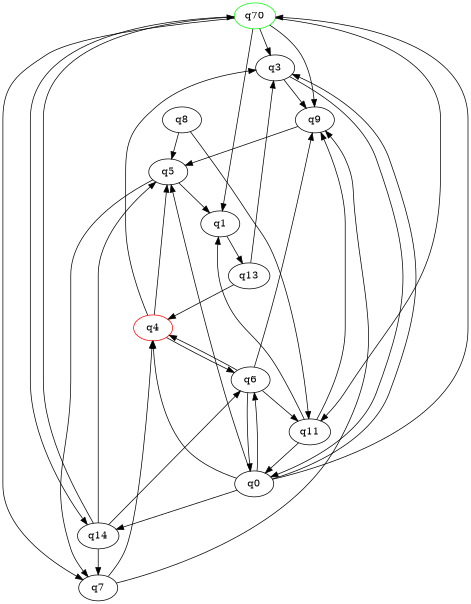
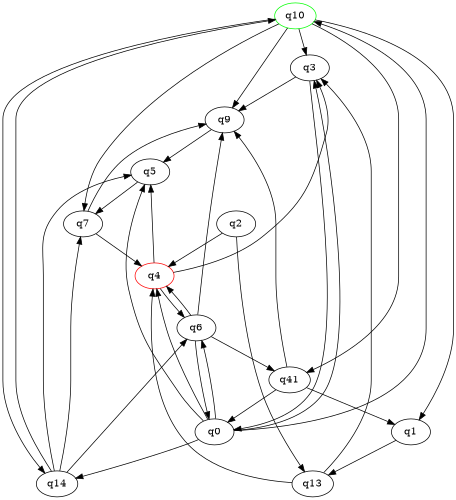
(255, 16) -> (295, 16)
(182, 120) -> none
(192, 195) -> none
none -> (236, 224)
(310, 432) -> (290, 380)
